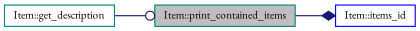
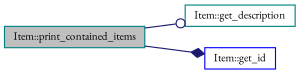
(130, 16) -> (160, 26)
(375, 16) -> (240, 58)
